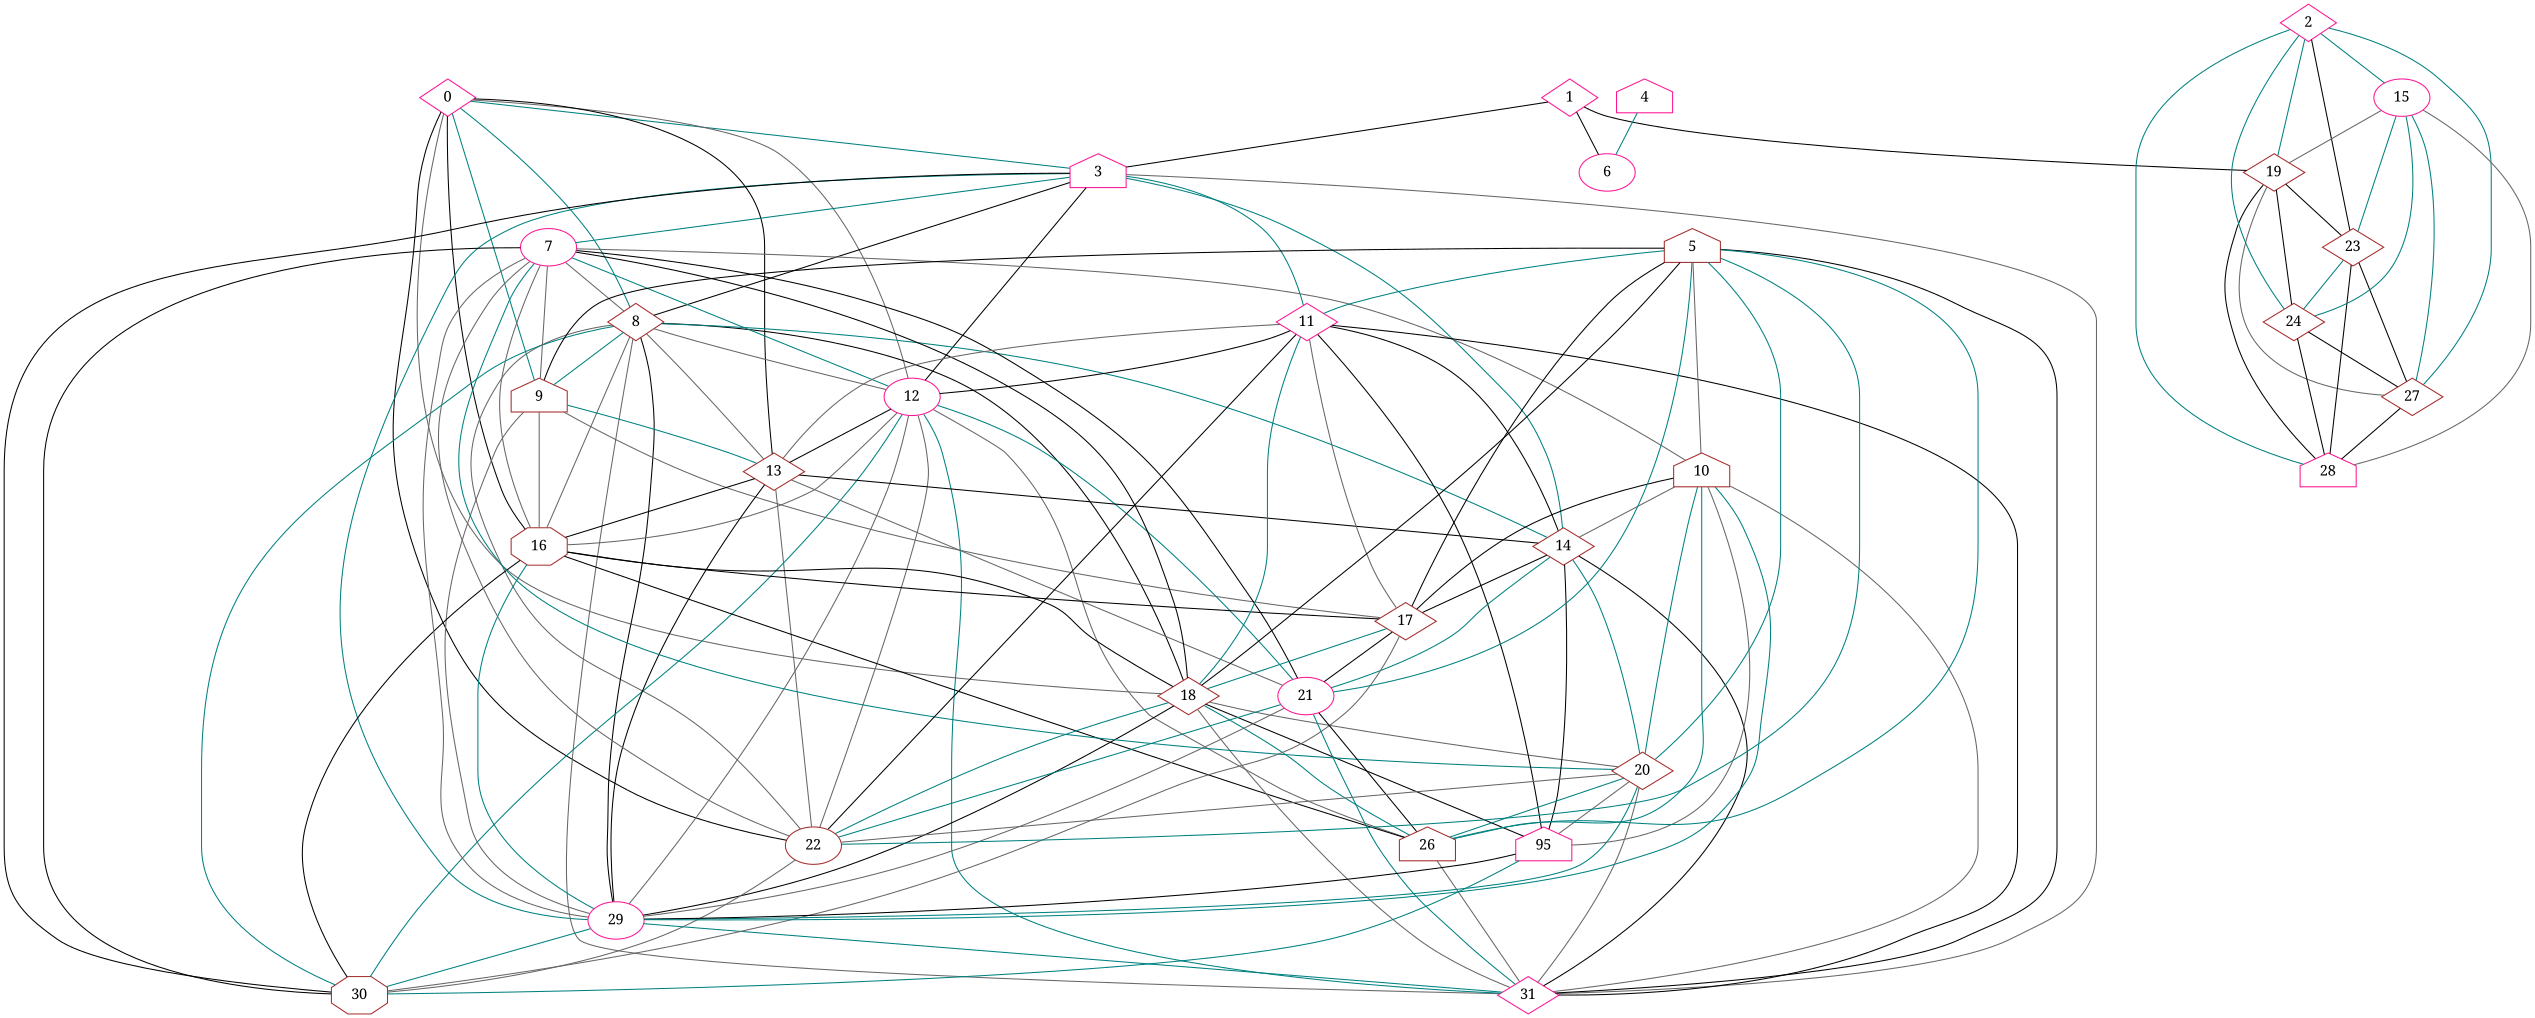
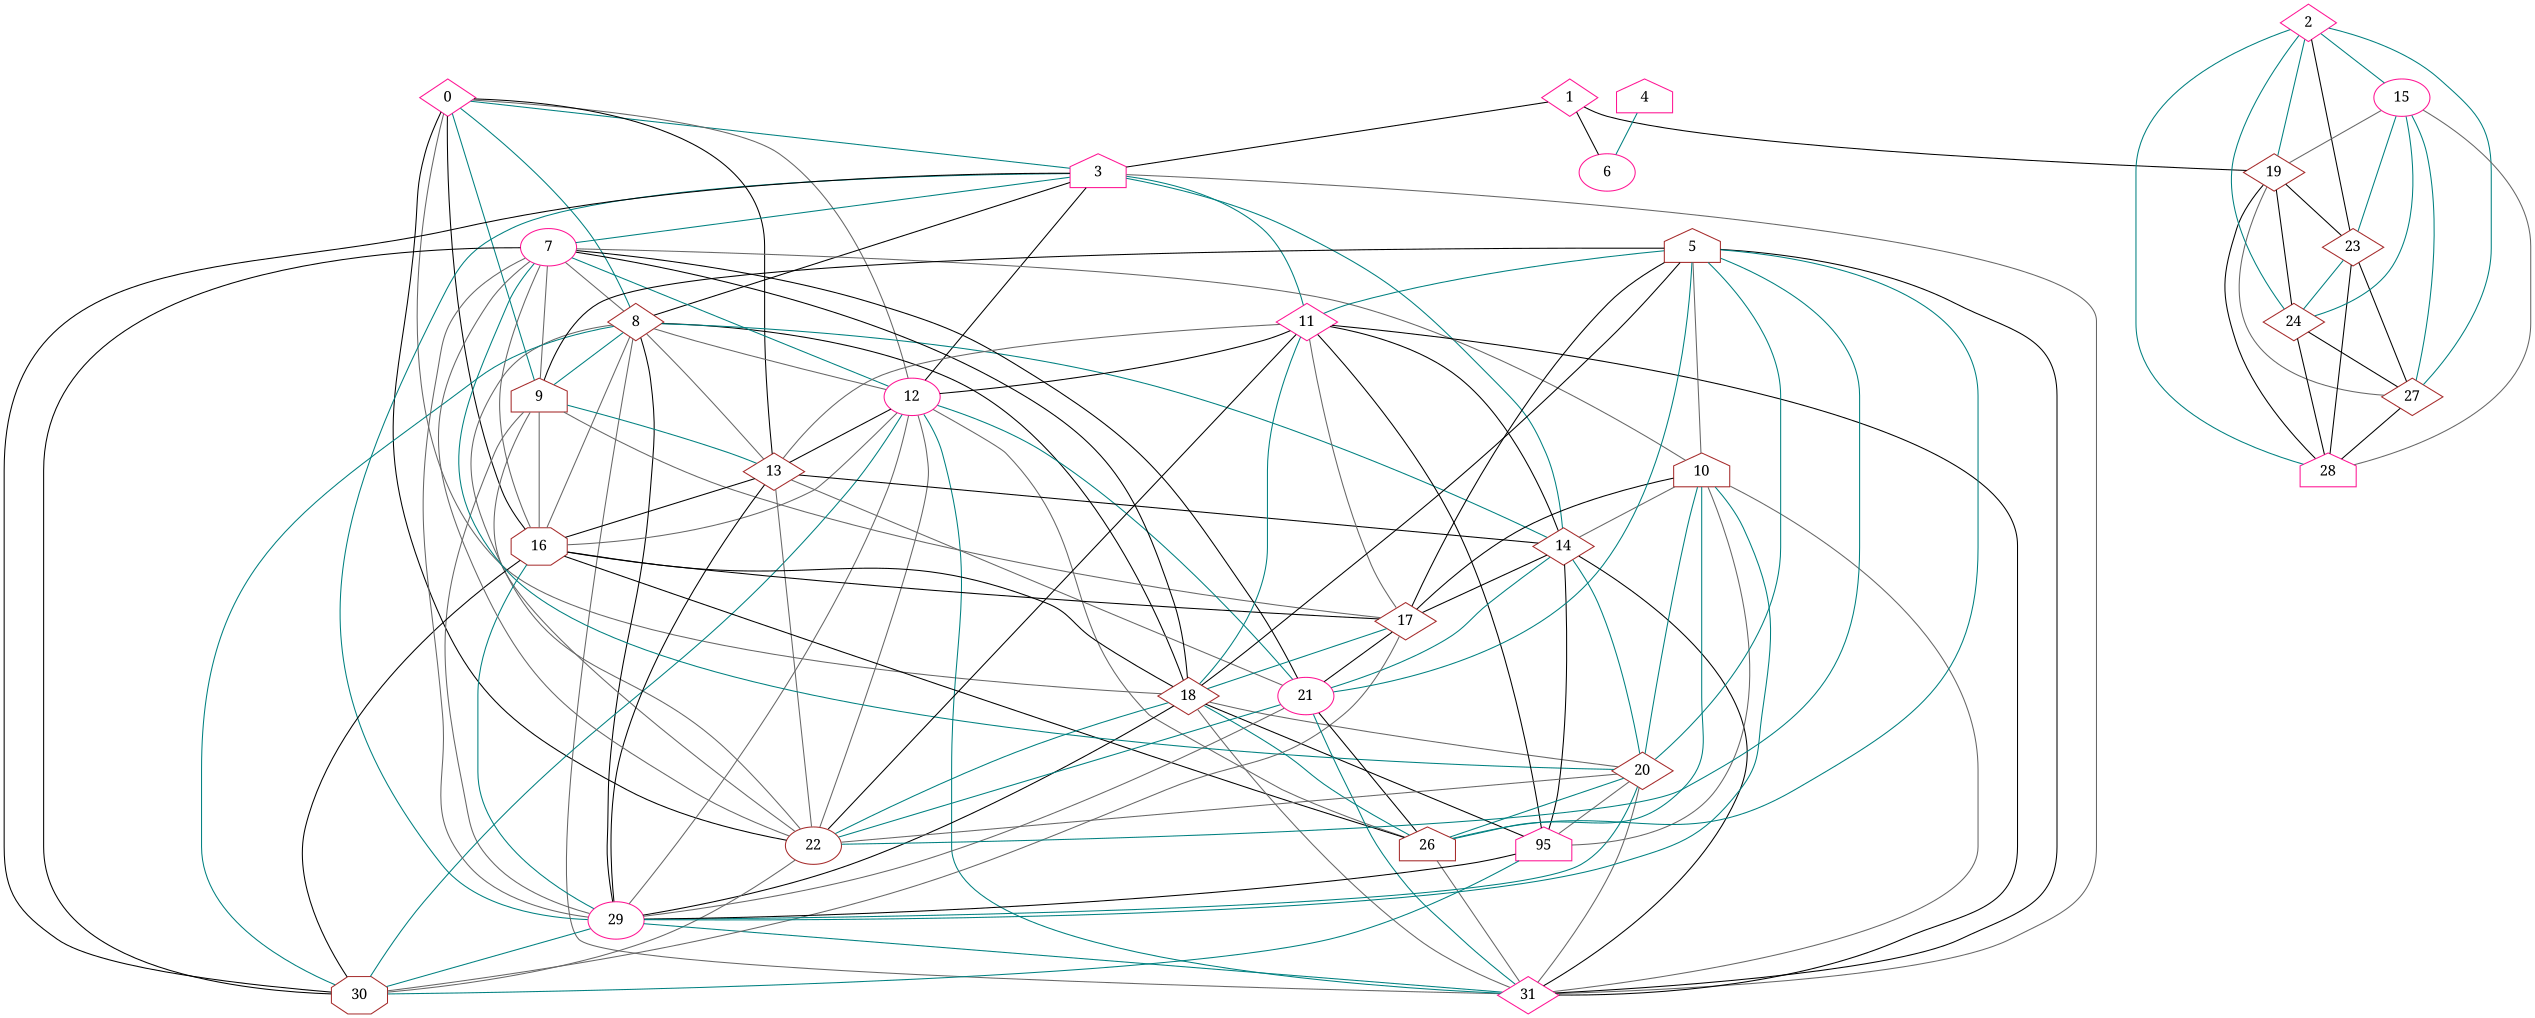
none -> (609, 684)
